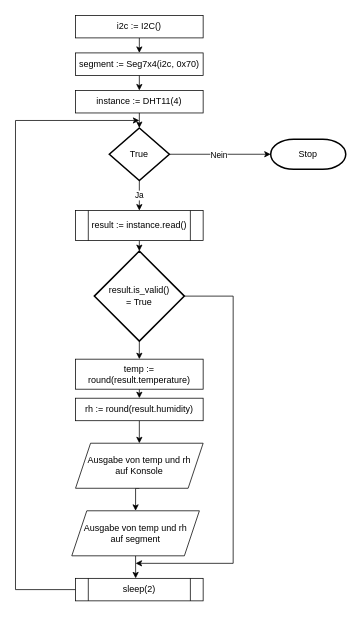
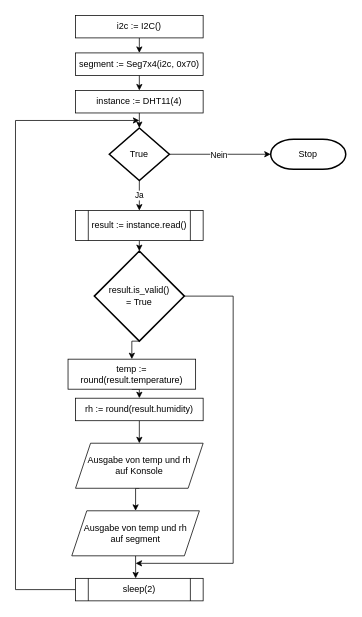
(139, 374) -> (132, 374)
